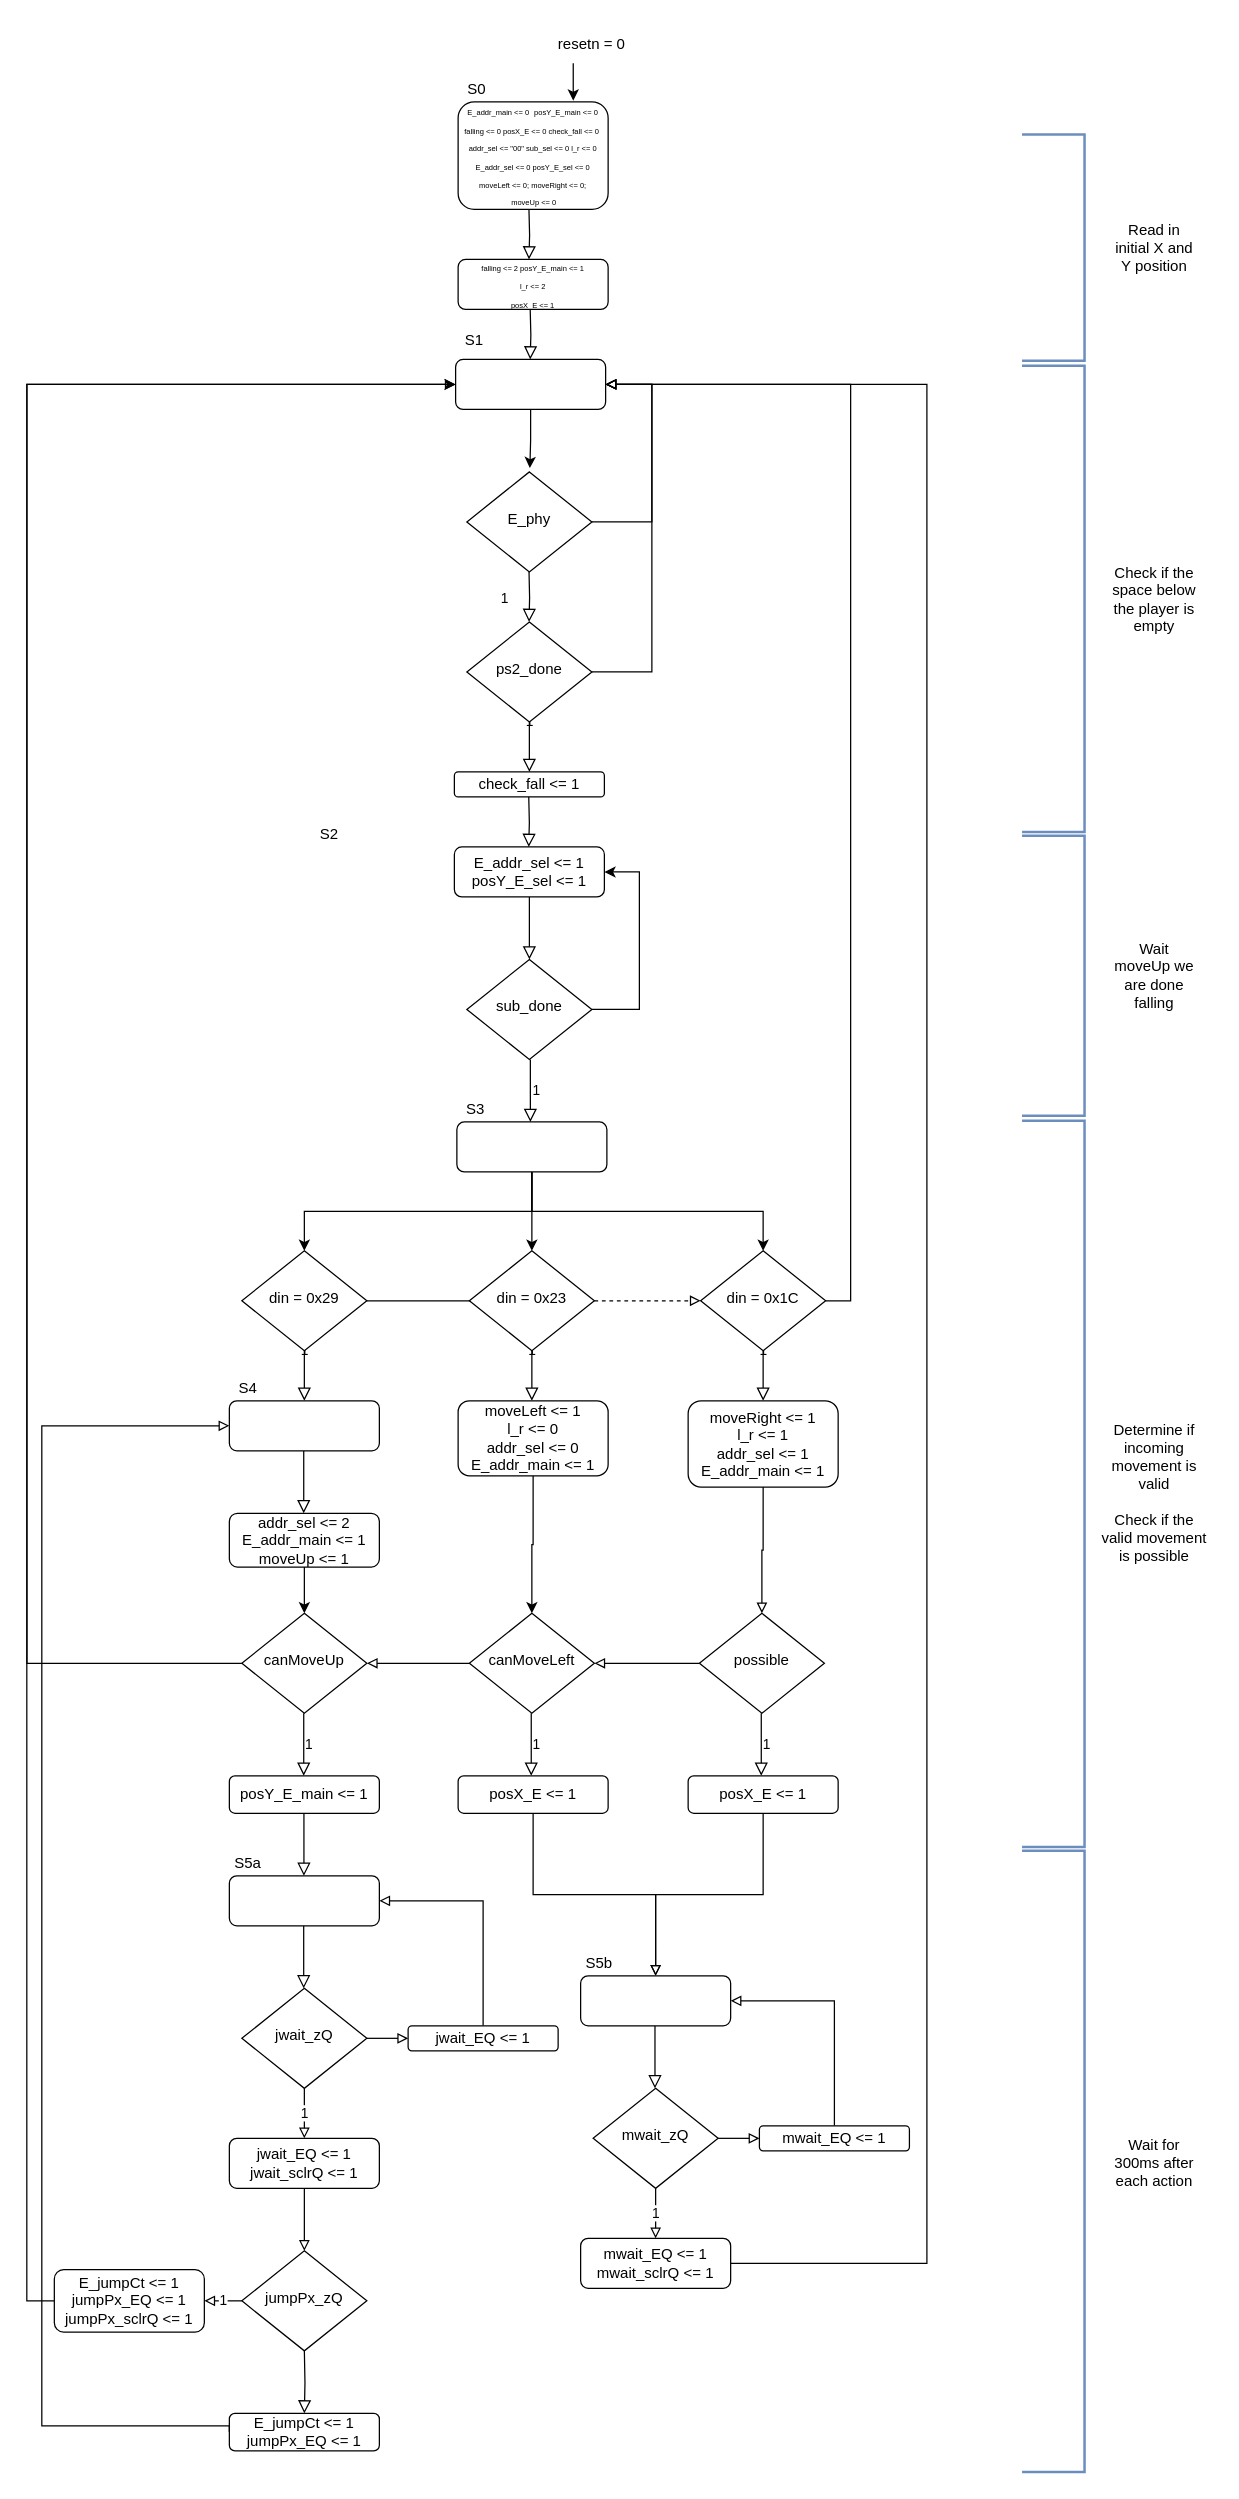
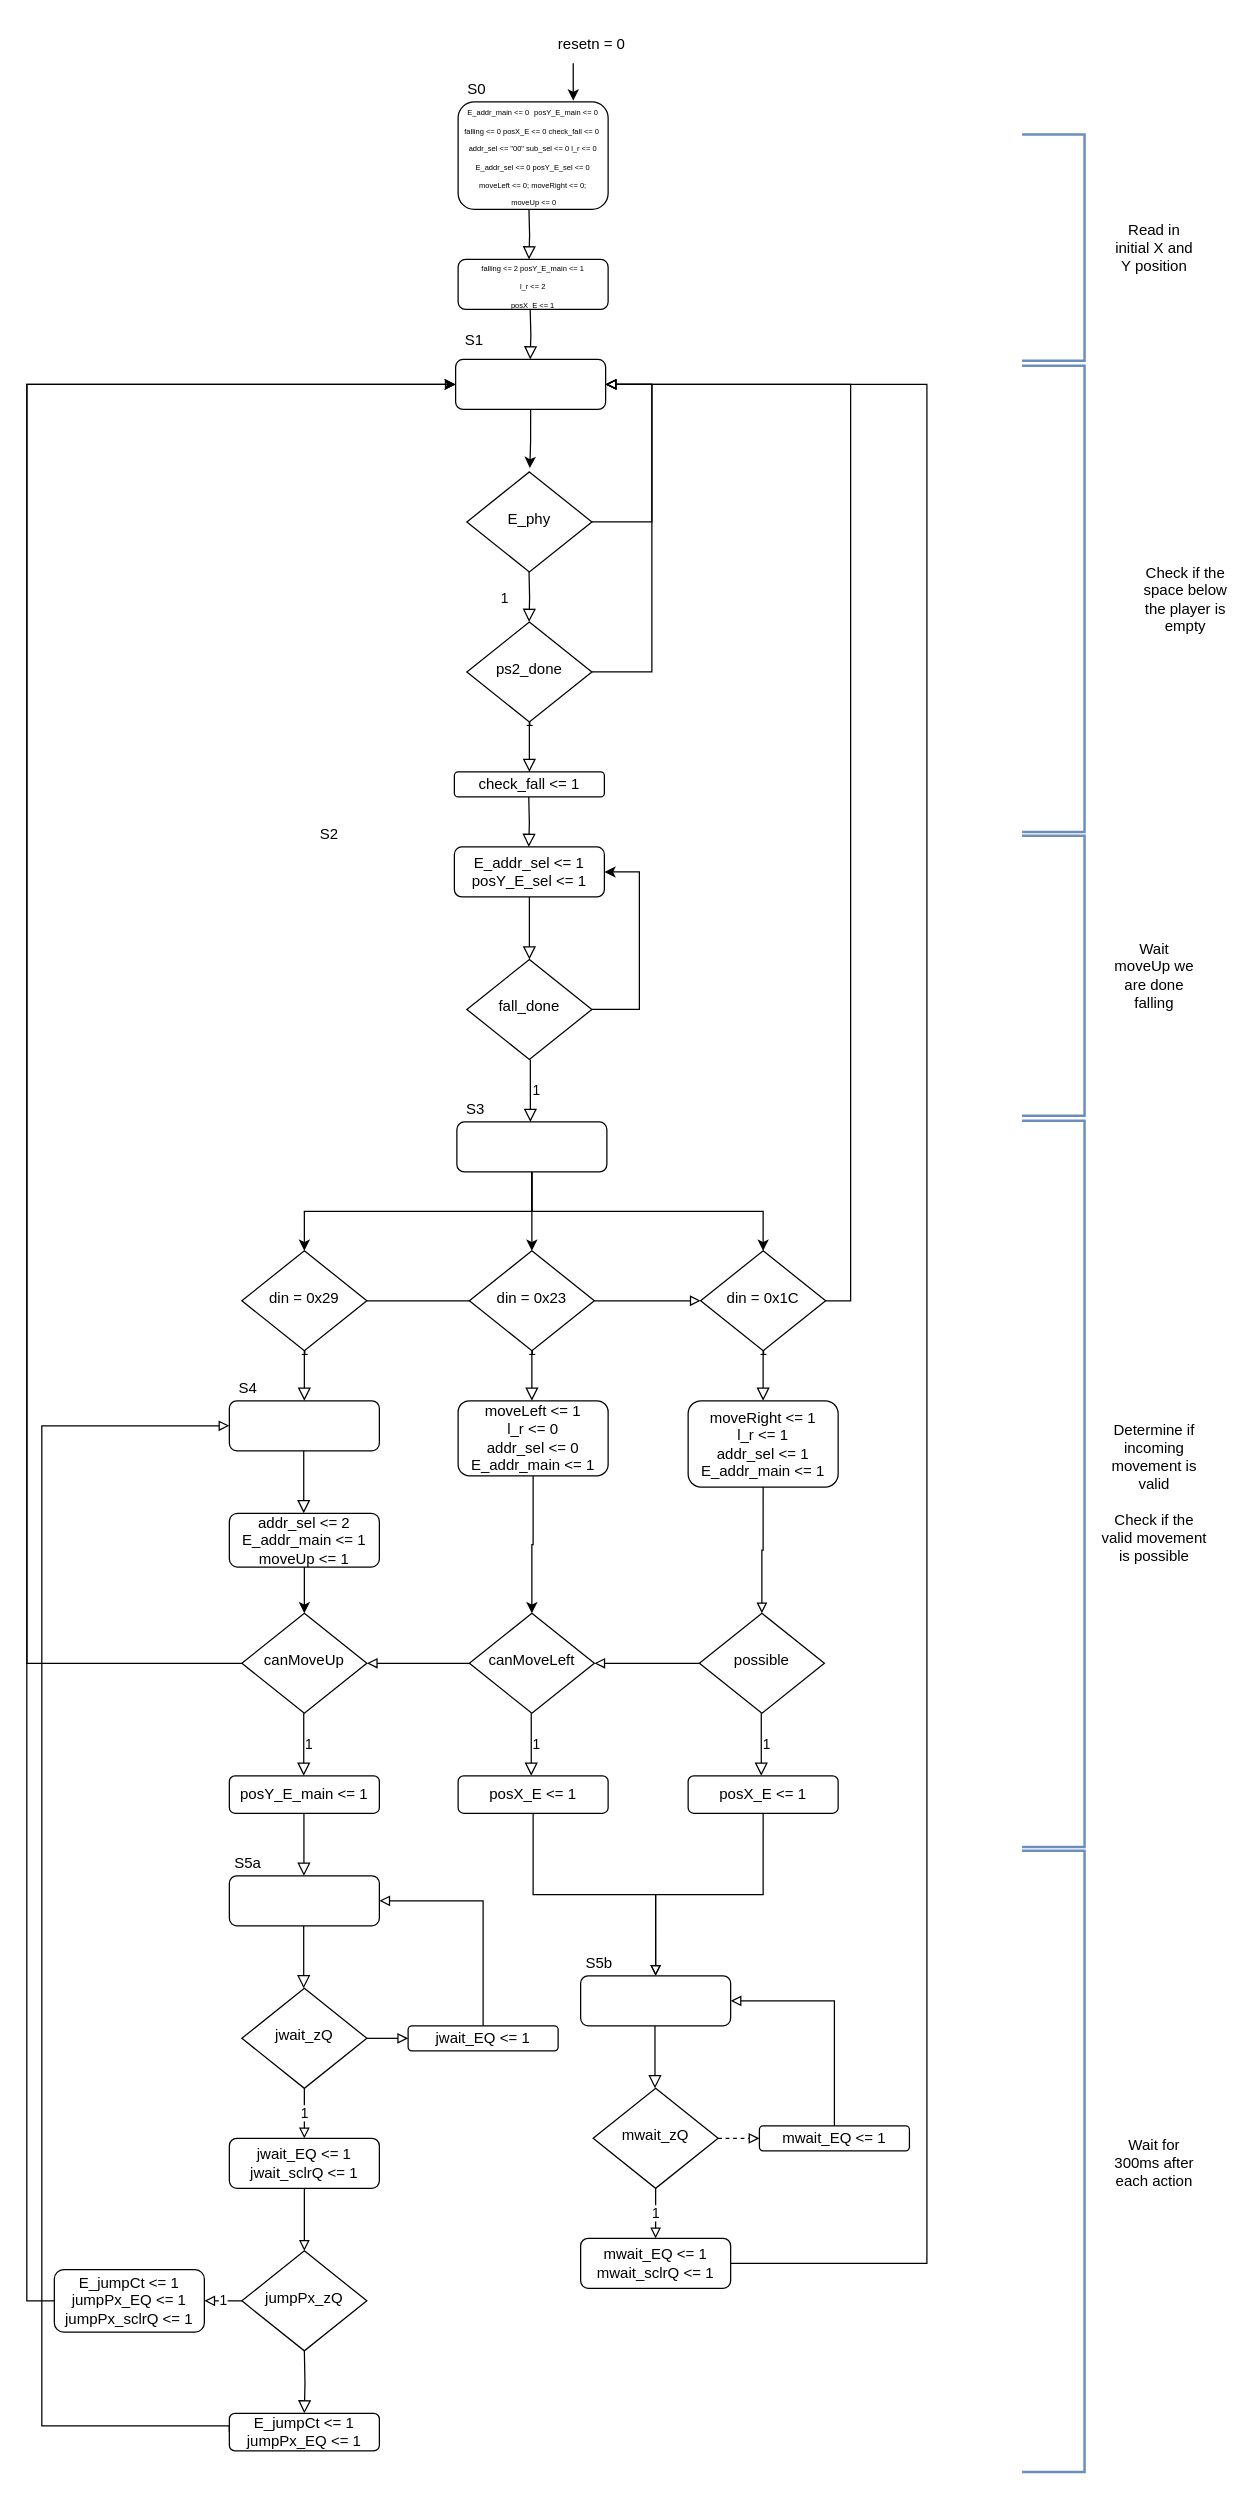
(1154, 599) -> (1186, 599)
(529, 1007) -> (529, 1007)
(643, 1301) -> (643, 1301)
(734, 2138) -> (734, 2138)
